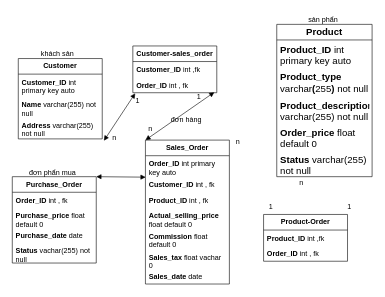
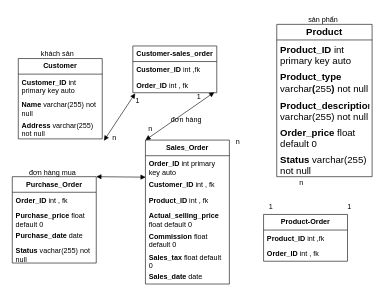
(53, 173) -> (53, 173)
(188, 262) -> (188, 262)
